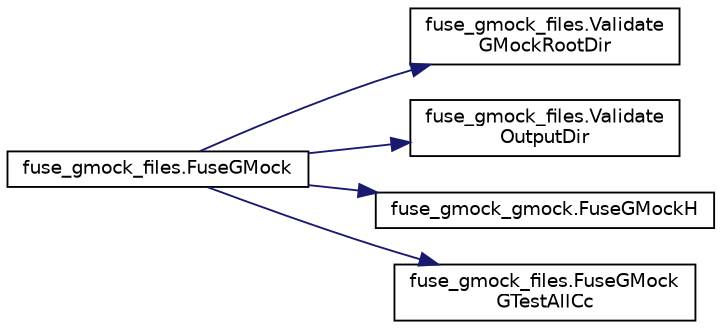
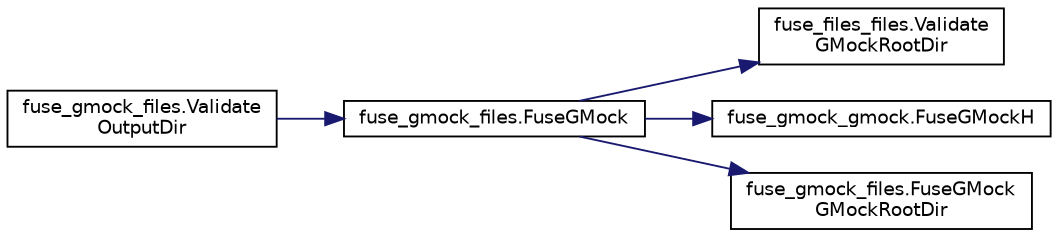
(545, 36) -> (881, 36)
(350, 149) -> (301, 119)
(545, 293) -> (881, 201)
